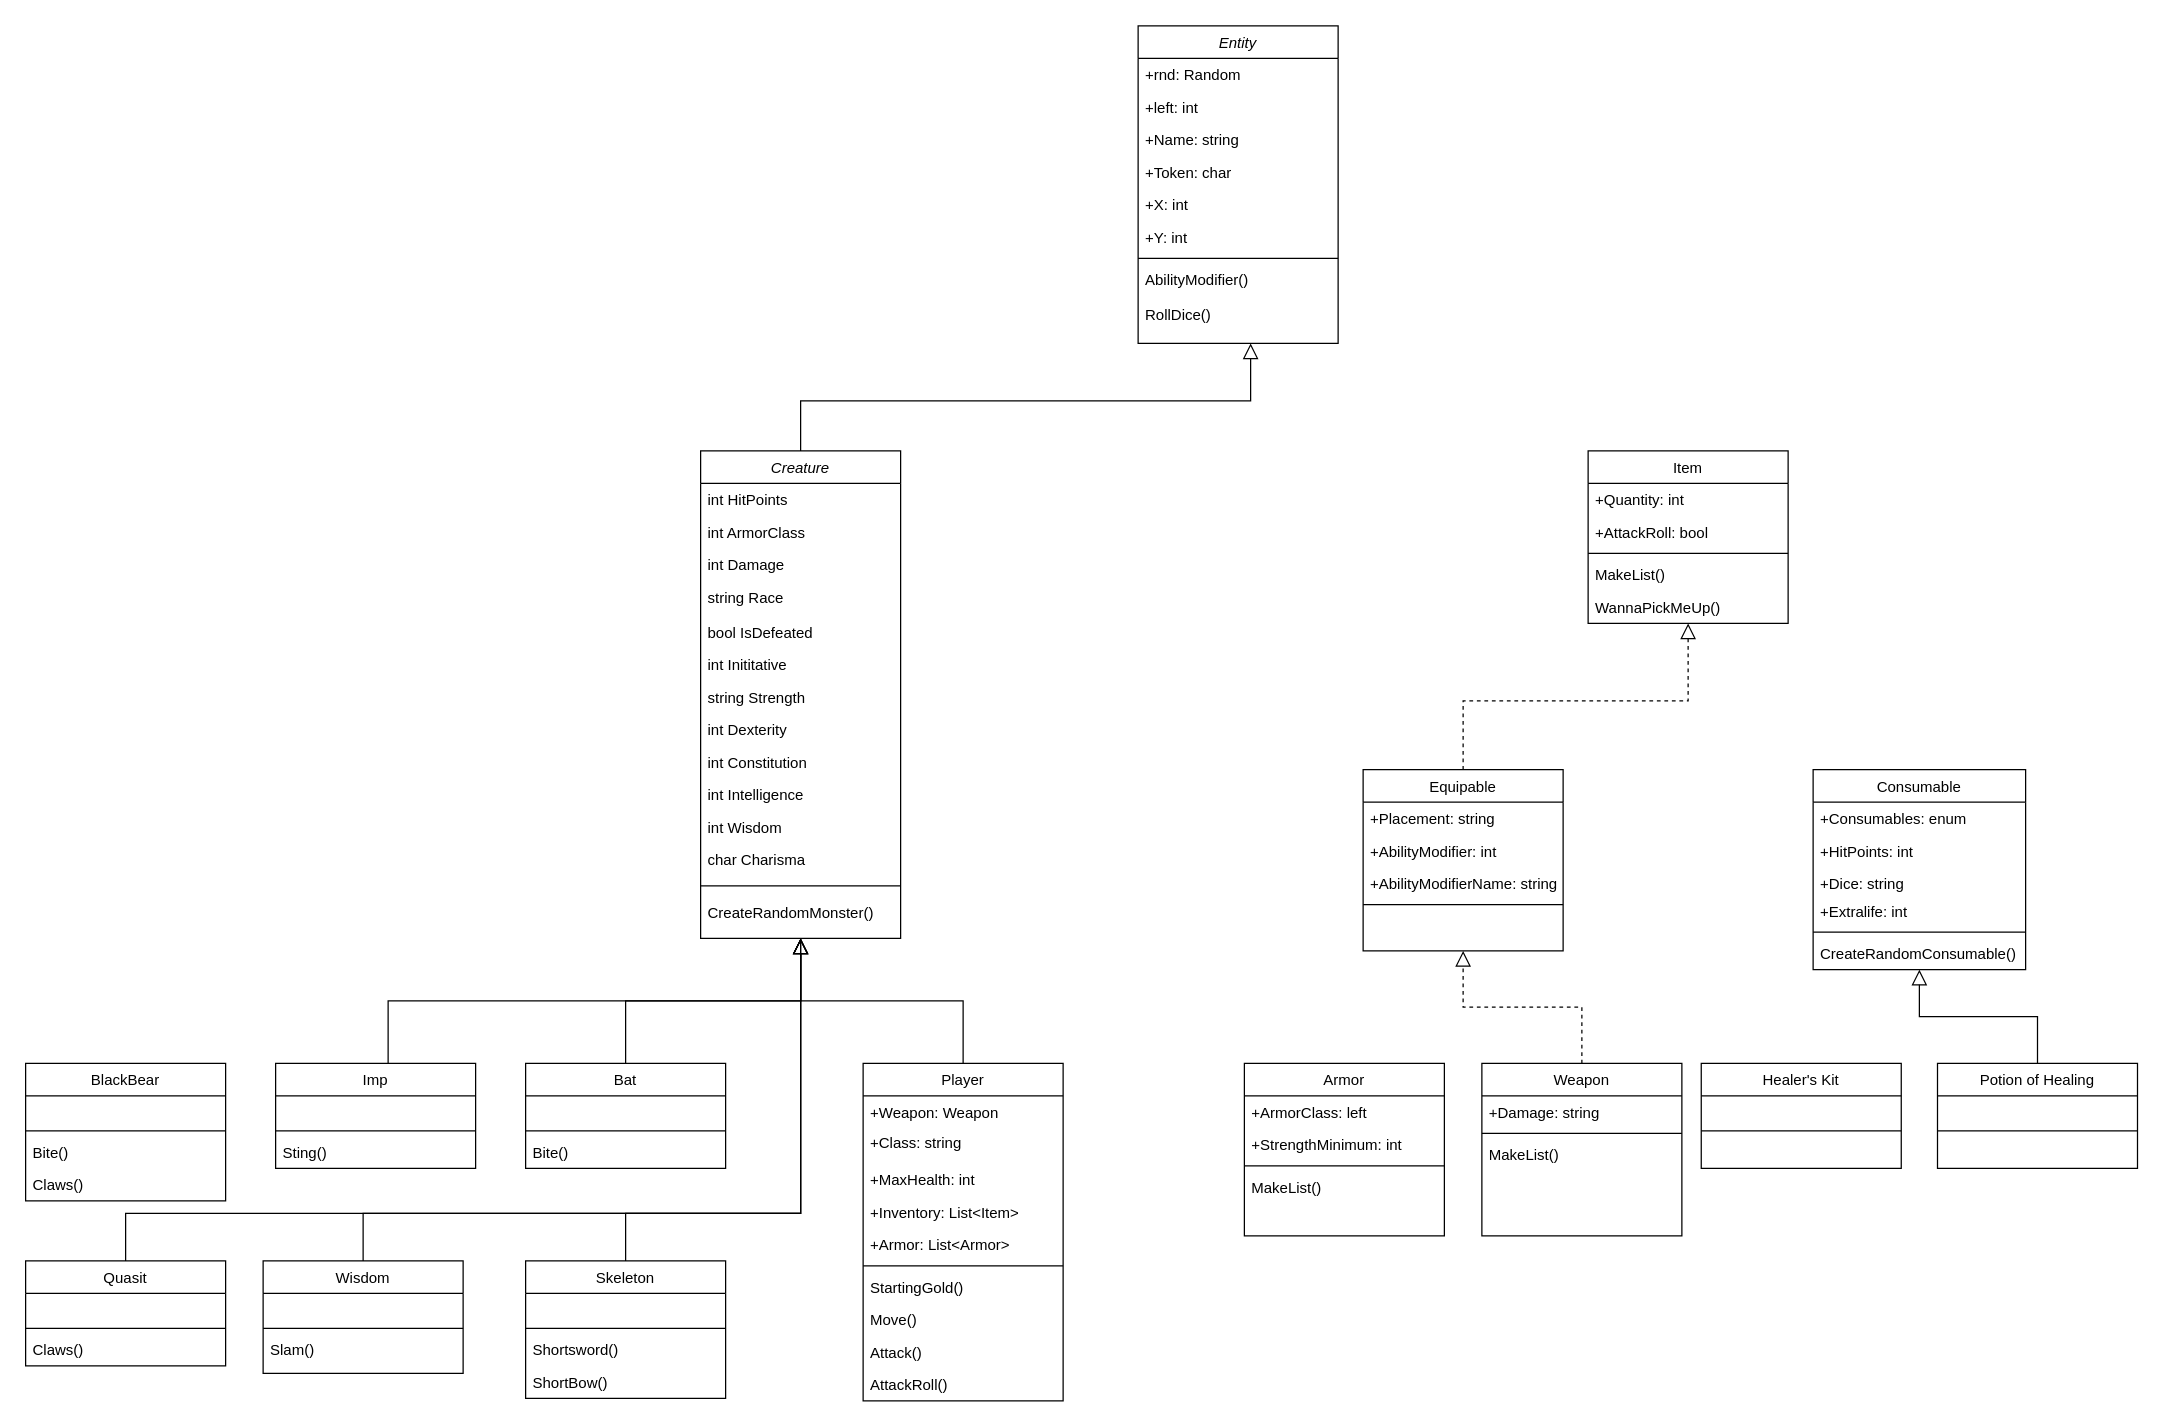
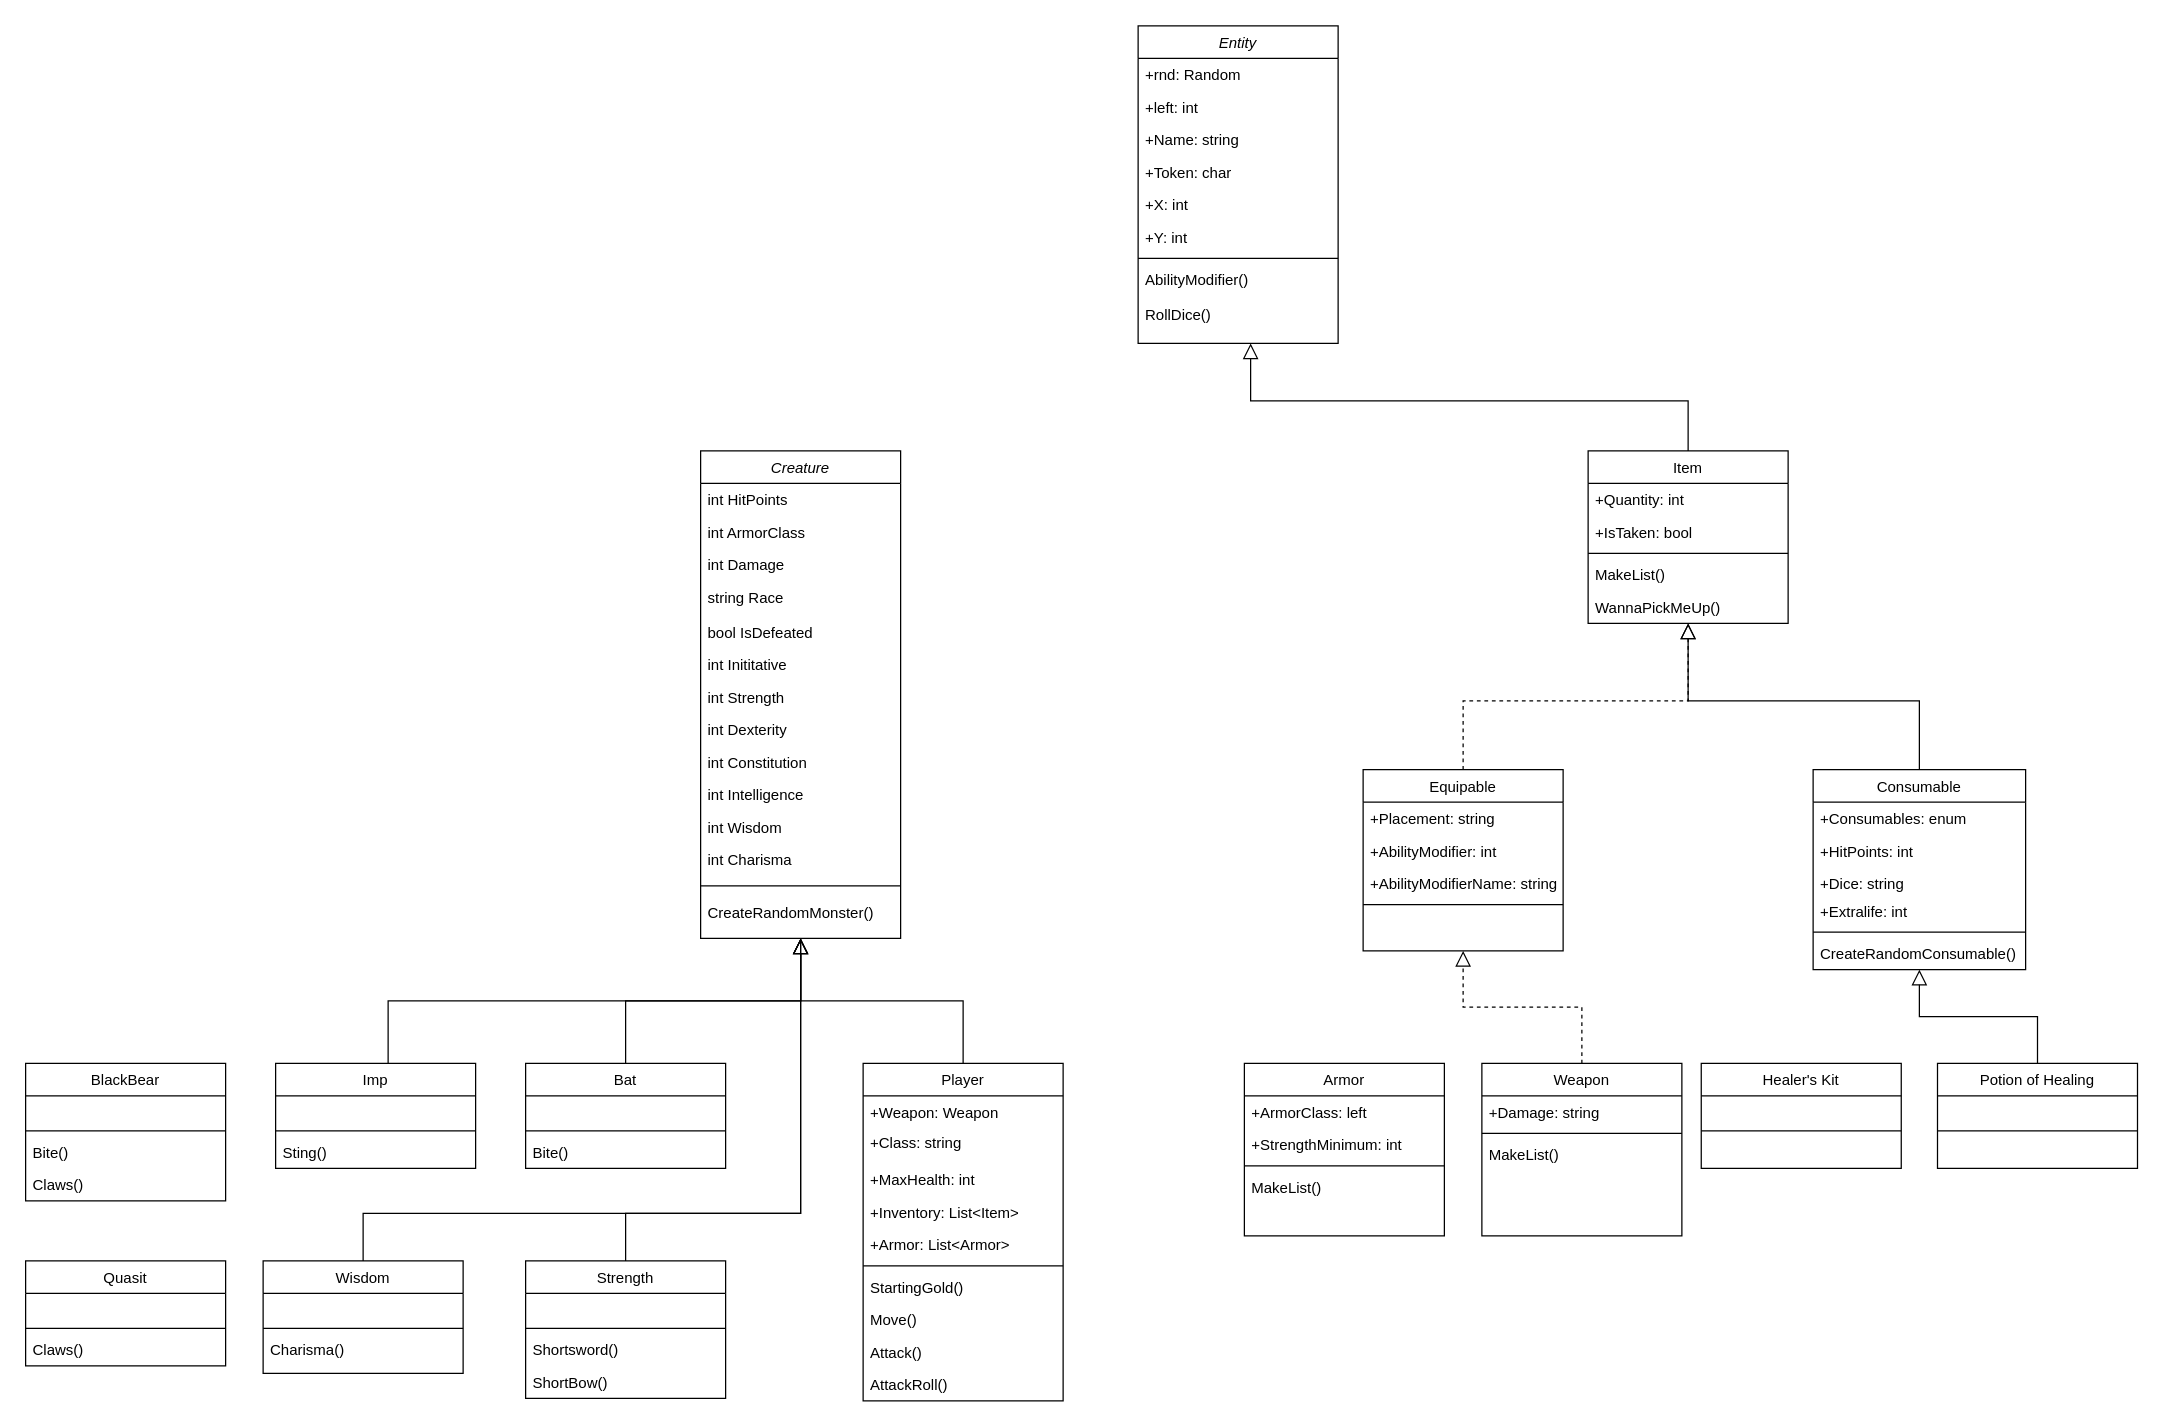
(1000, 401) -> none
none -> (1495, 401)
(1657, 533) -> (1648, 533)
(767, 698) -> (754, 698)
none -> (1838, 701)
(758, 860) -> (752, 860)
(219, 1213) -> none
(625, 1278) -> (625, 1278)
(293, 1350) -> (310, 1350)
